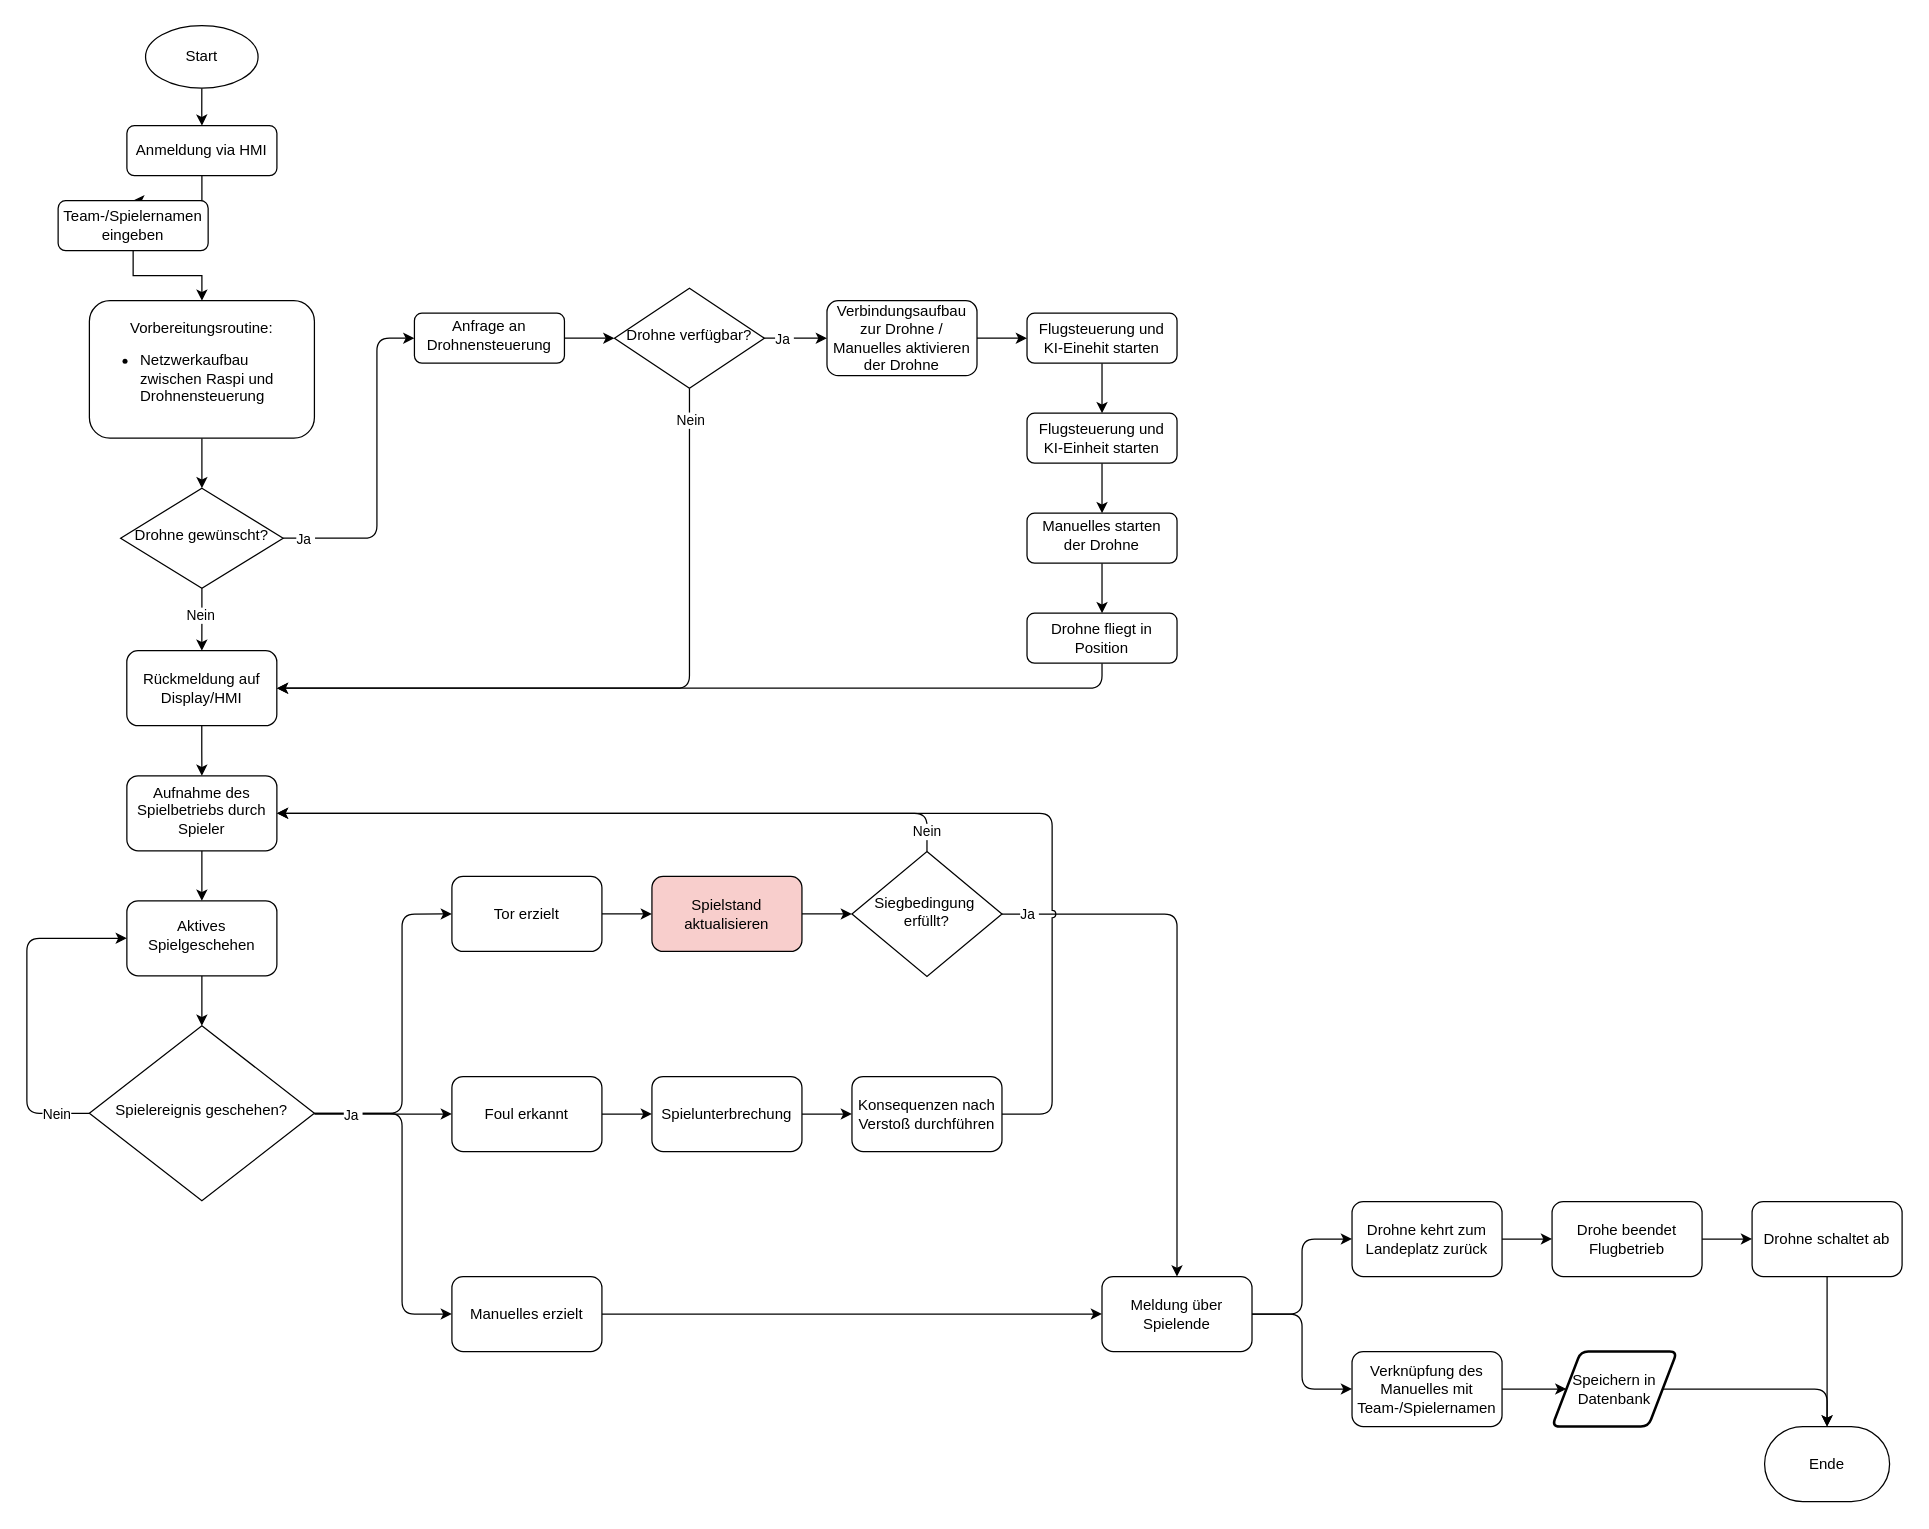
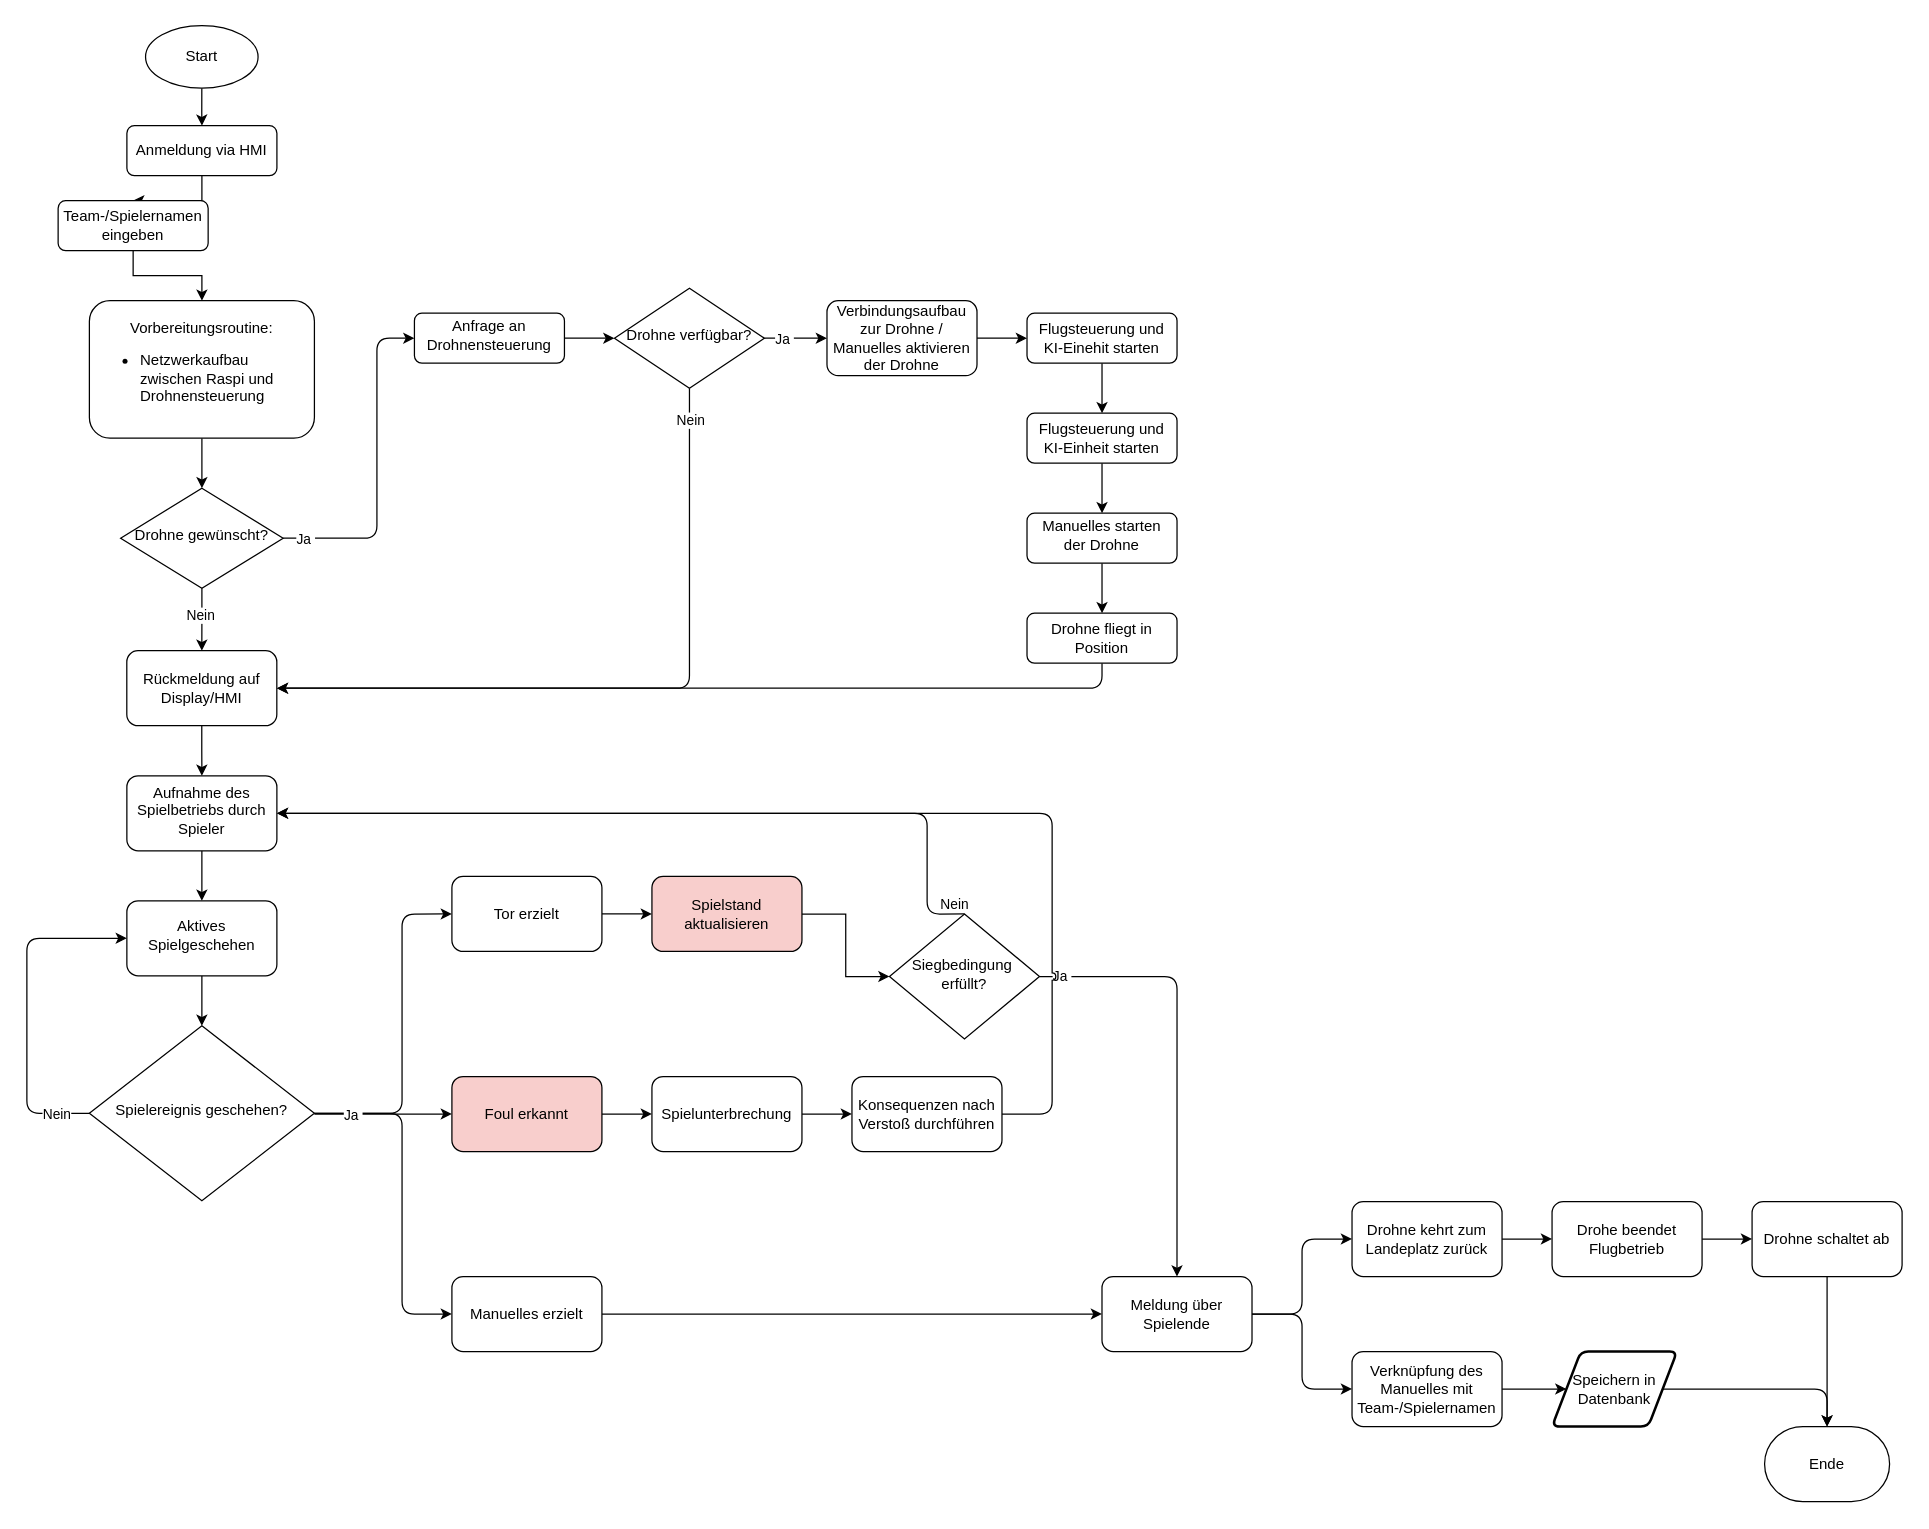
(927, 914) -> (964, 976)
(527, 1114) -> (527, 1114)
